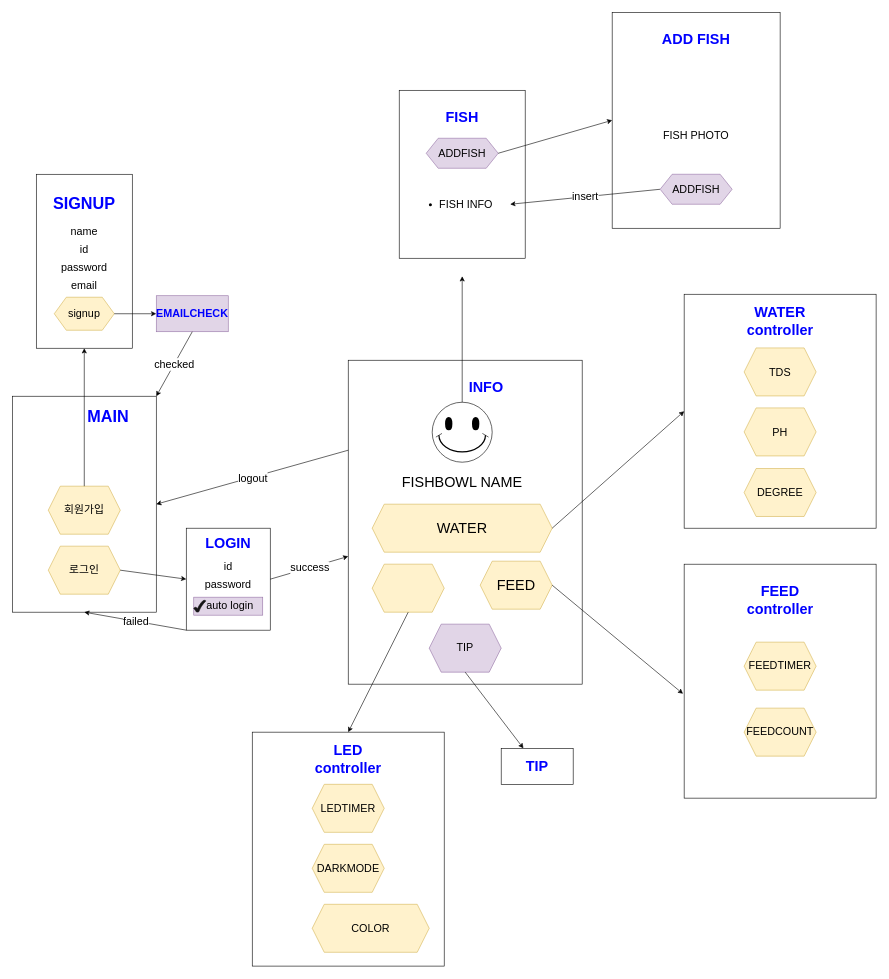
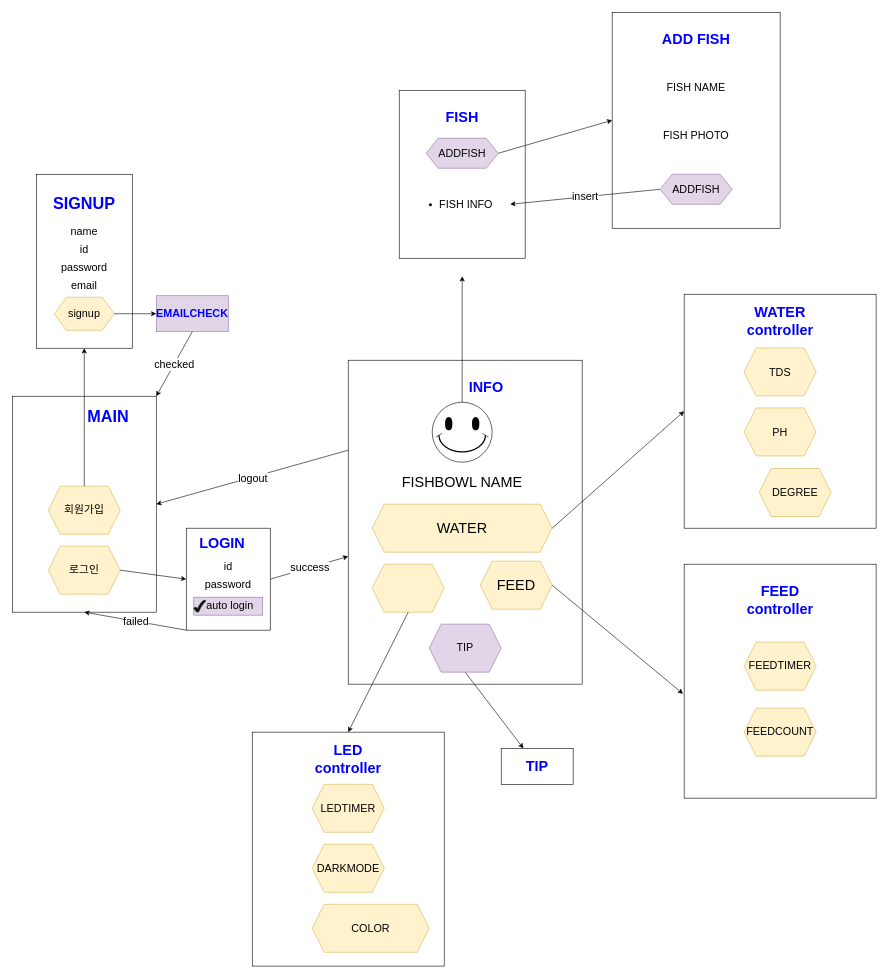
none -> (696, 87)
(780, 493) -> (795, 493)
(228, 543) -> (222, 543)
